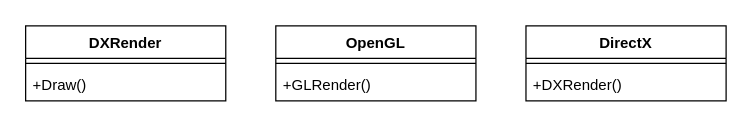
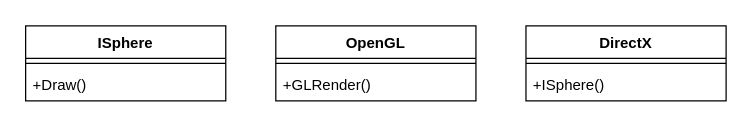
(126, 43) -> (126, 43)
(579, 86) -> (575, 86)
